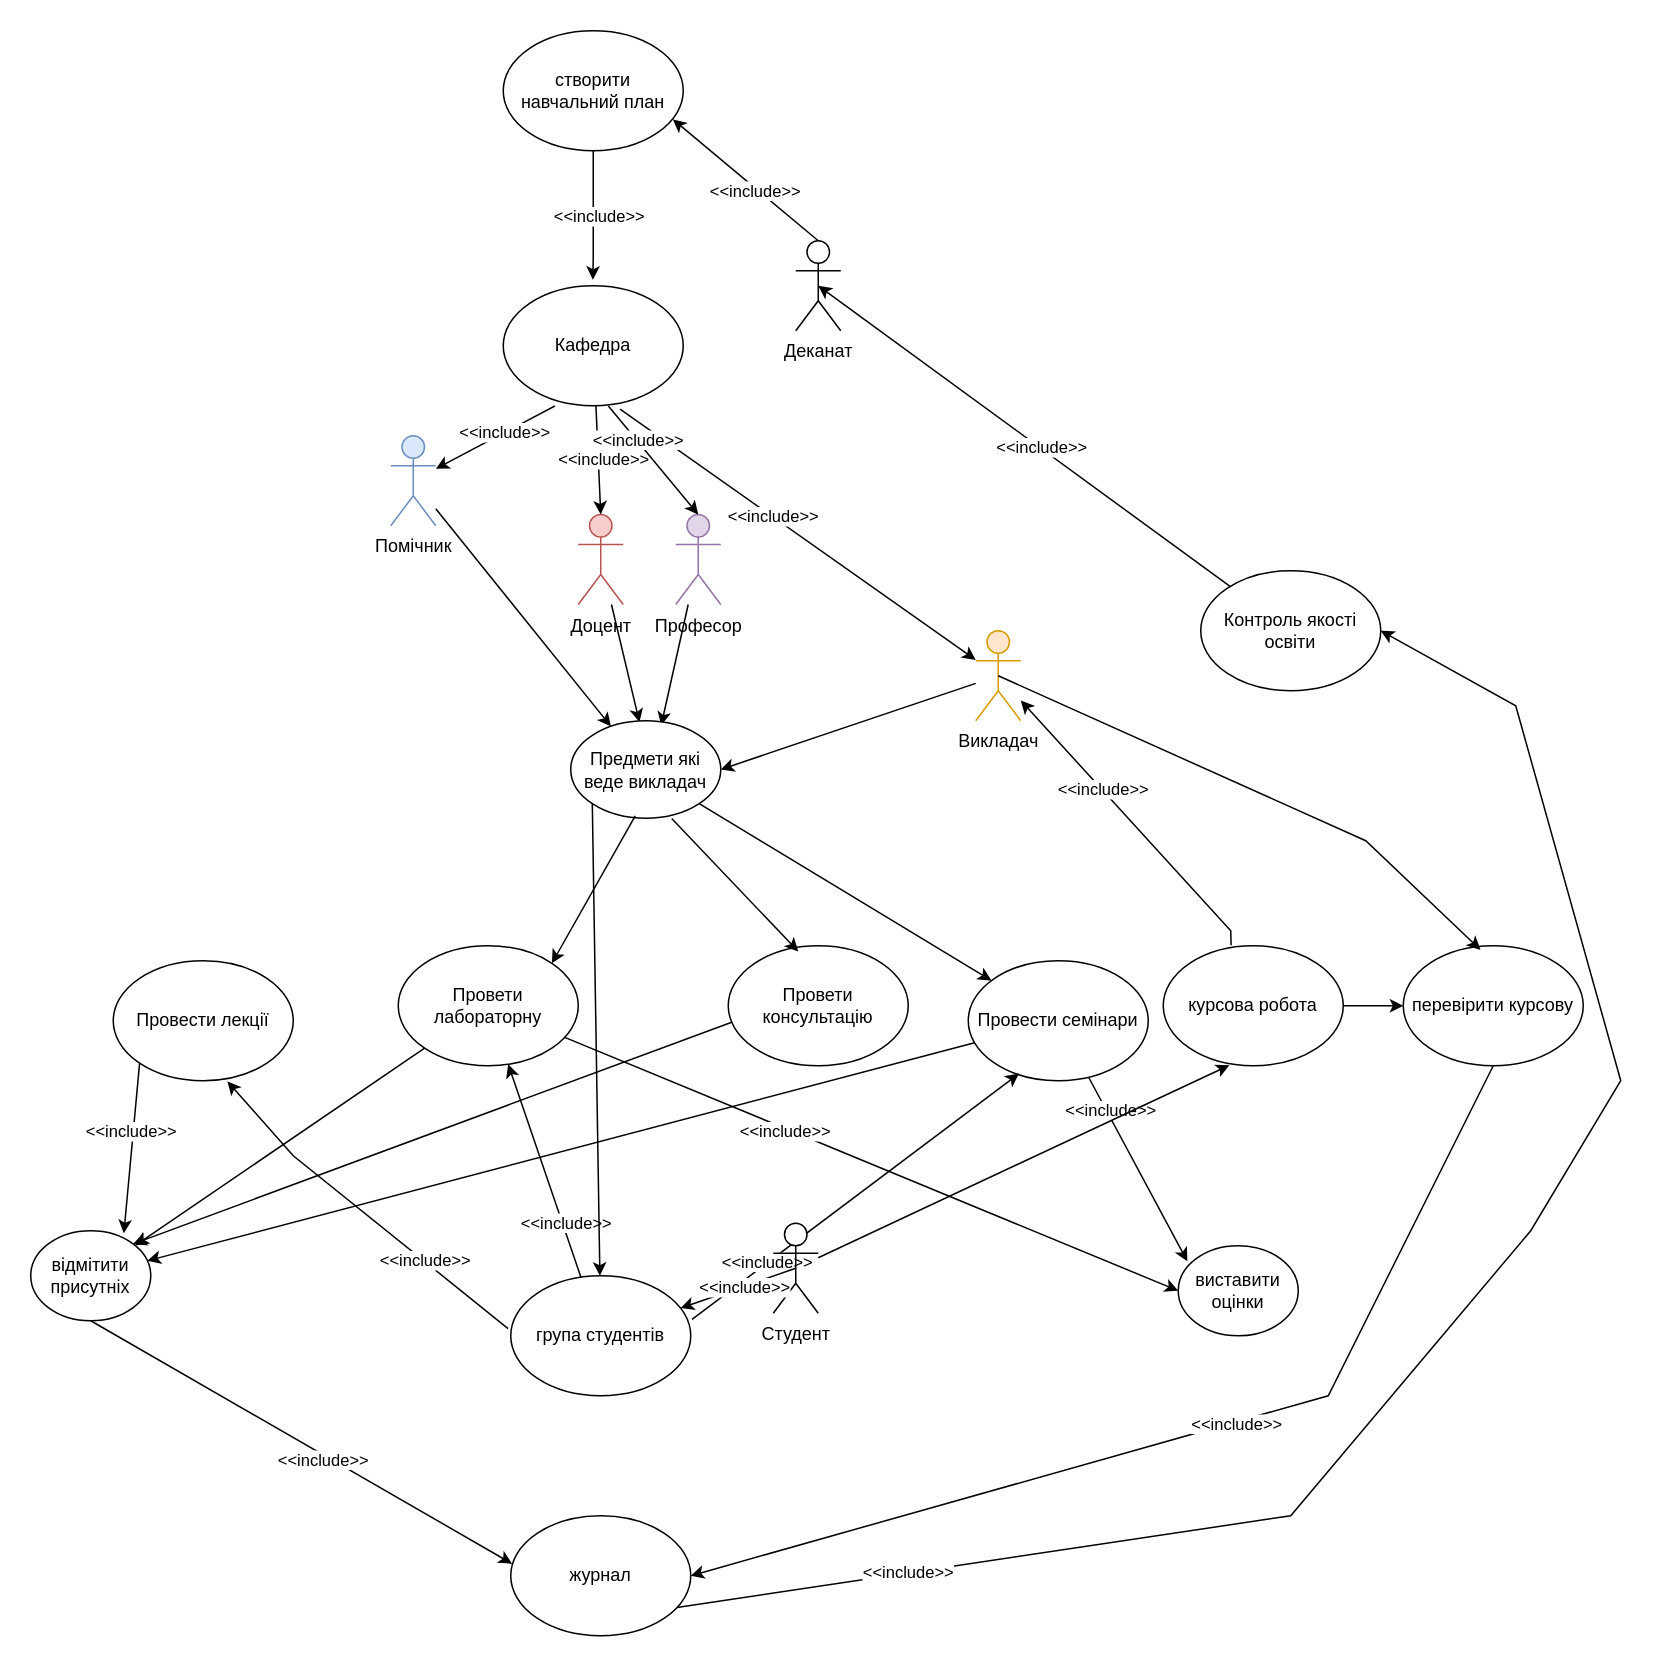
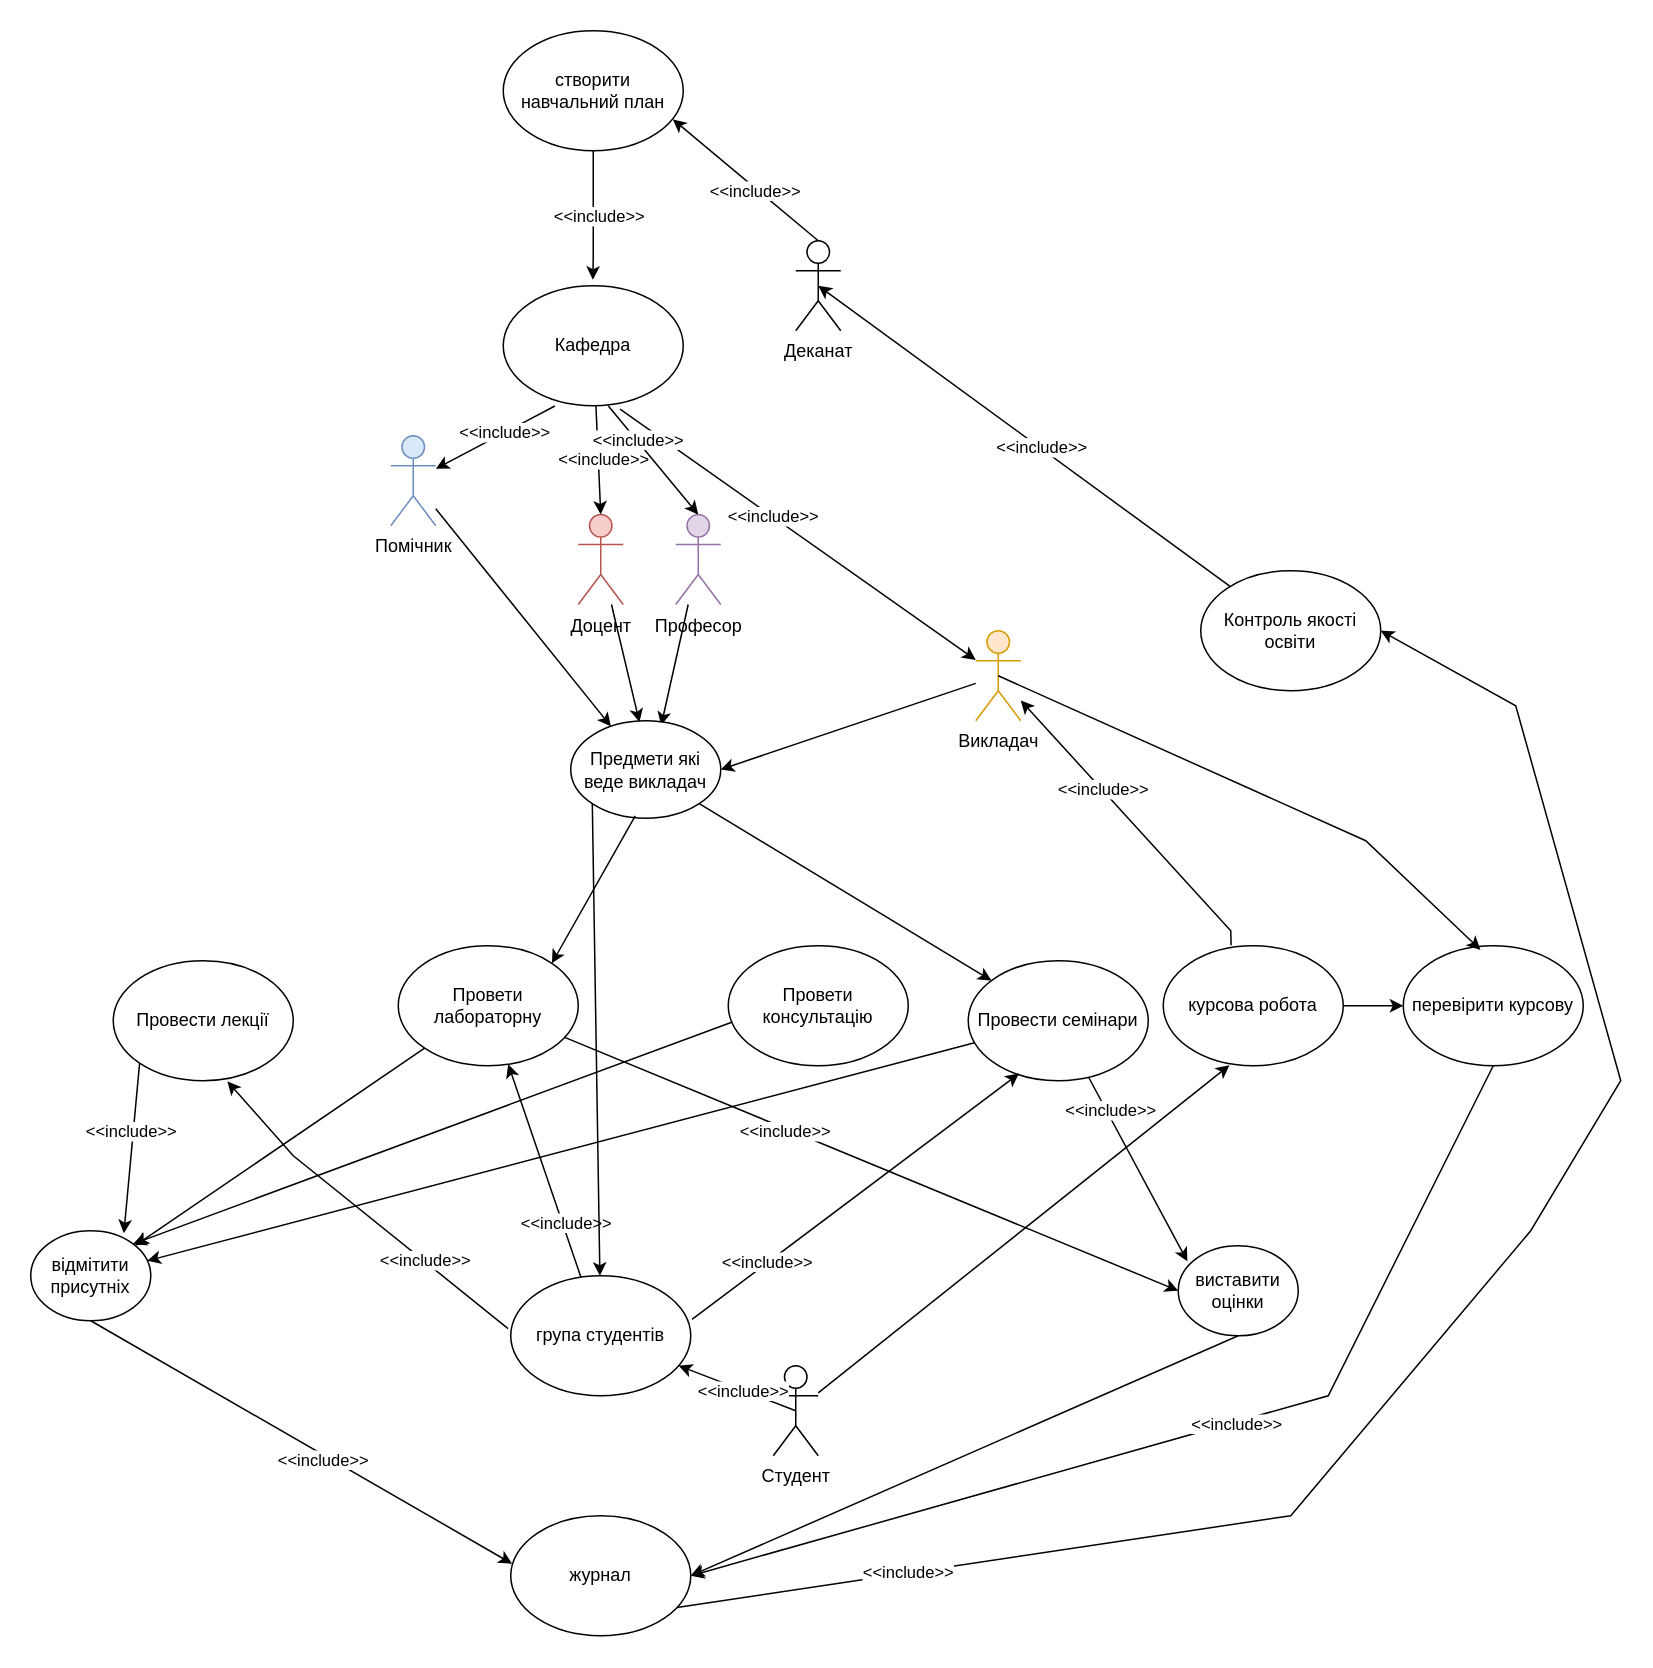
(732, 882) -> none
(796, 1268) -> (796, 1411)
none -> (973, 1452)
